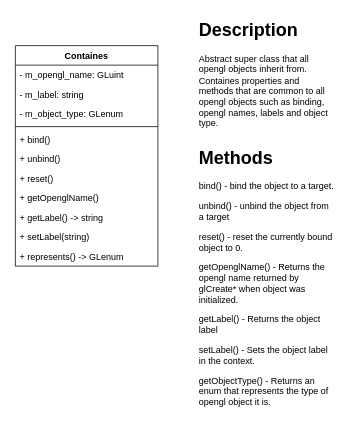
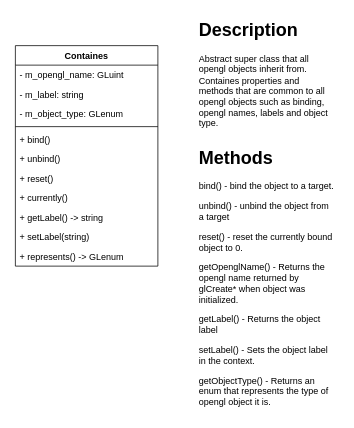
(60, 198) -> (50, 198)
